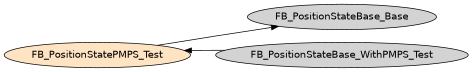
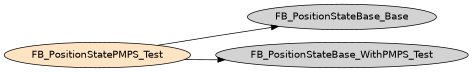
(208, 50) -> (201, 60)
